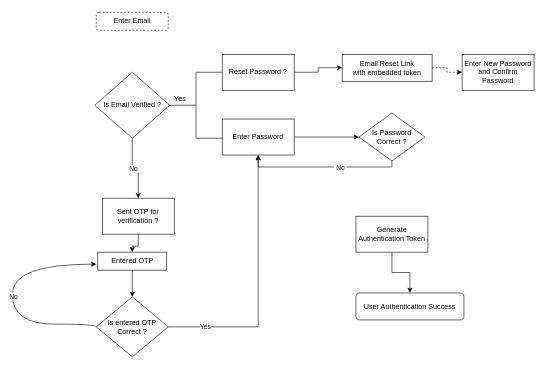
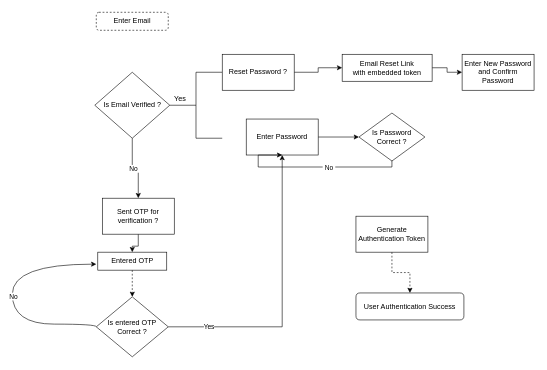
(446, 68) -> (446, 68)
(258, 137) -> (282, 137)
(399, 273) -> (399, 273)
(132, 282) -> (132, 282)
